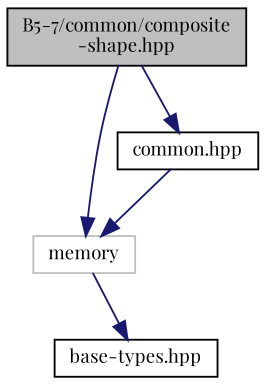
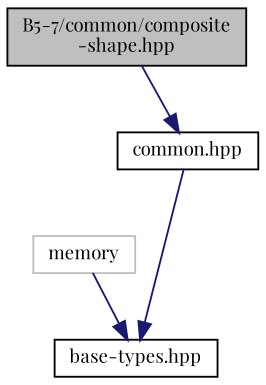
(99, 140) -> none
(143, 196) -> (164, 245)
